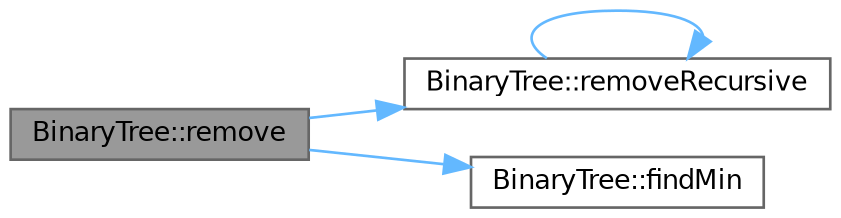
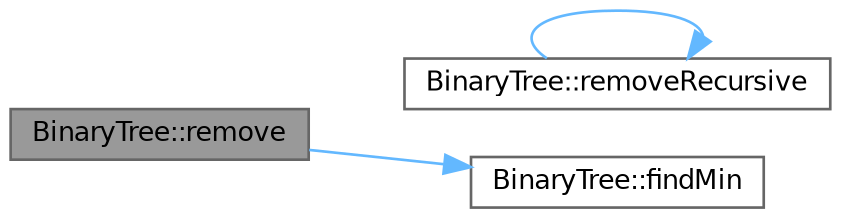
(343, 114) -> none
